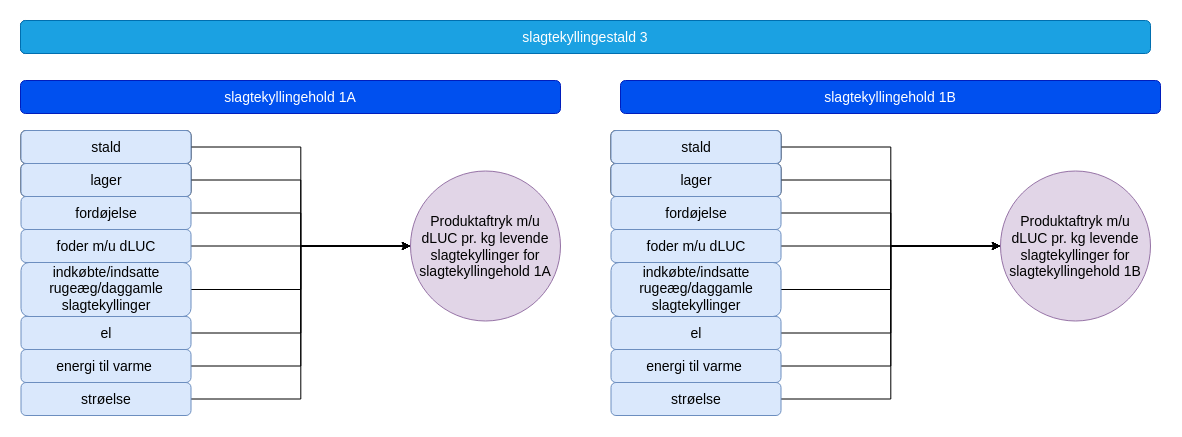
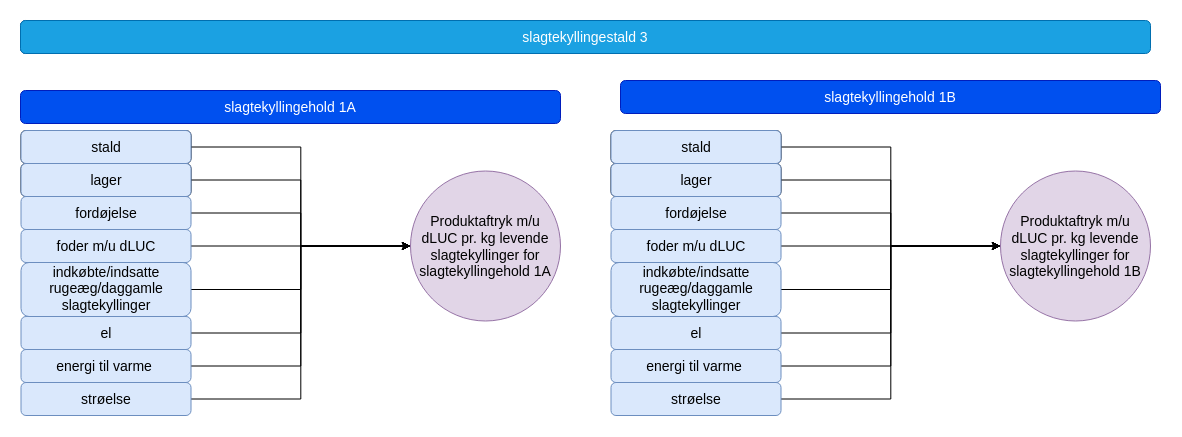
(291, 97) -> (291, 107)
